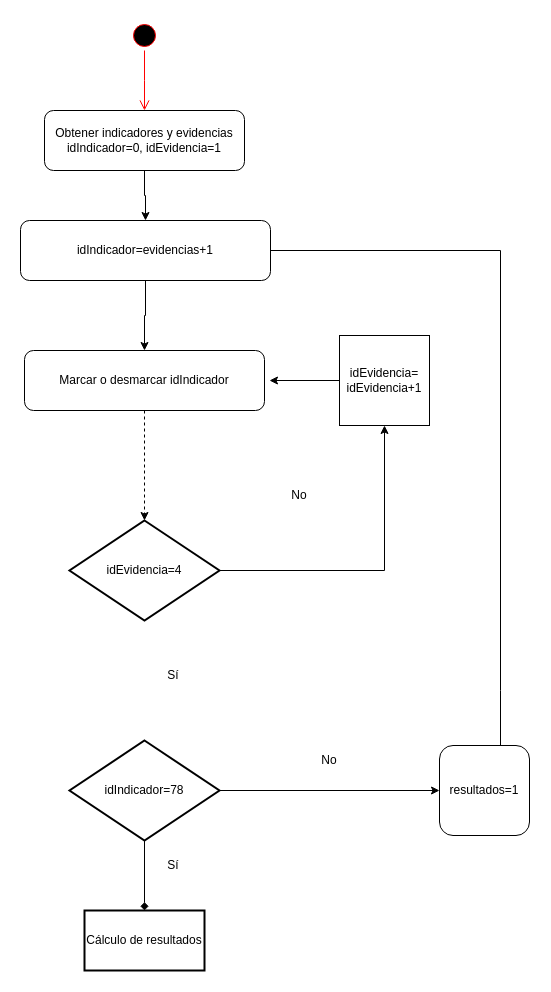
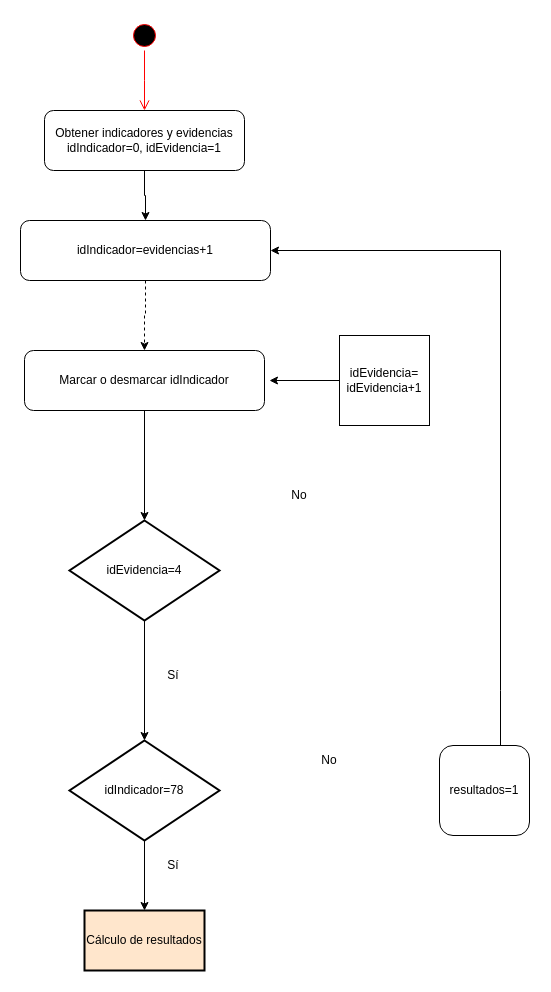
(276, 251) -> (278, 251)
(146, 313) -> (146, 313)
(145, 463) -> (145, 463)
(371, 571) -> none
none -> (145, 677)
(326, 791) -> none
(145, 902) -> (145, 902)
(145, 941) -> (145, 941)
